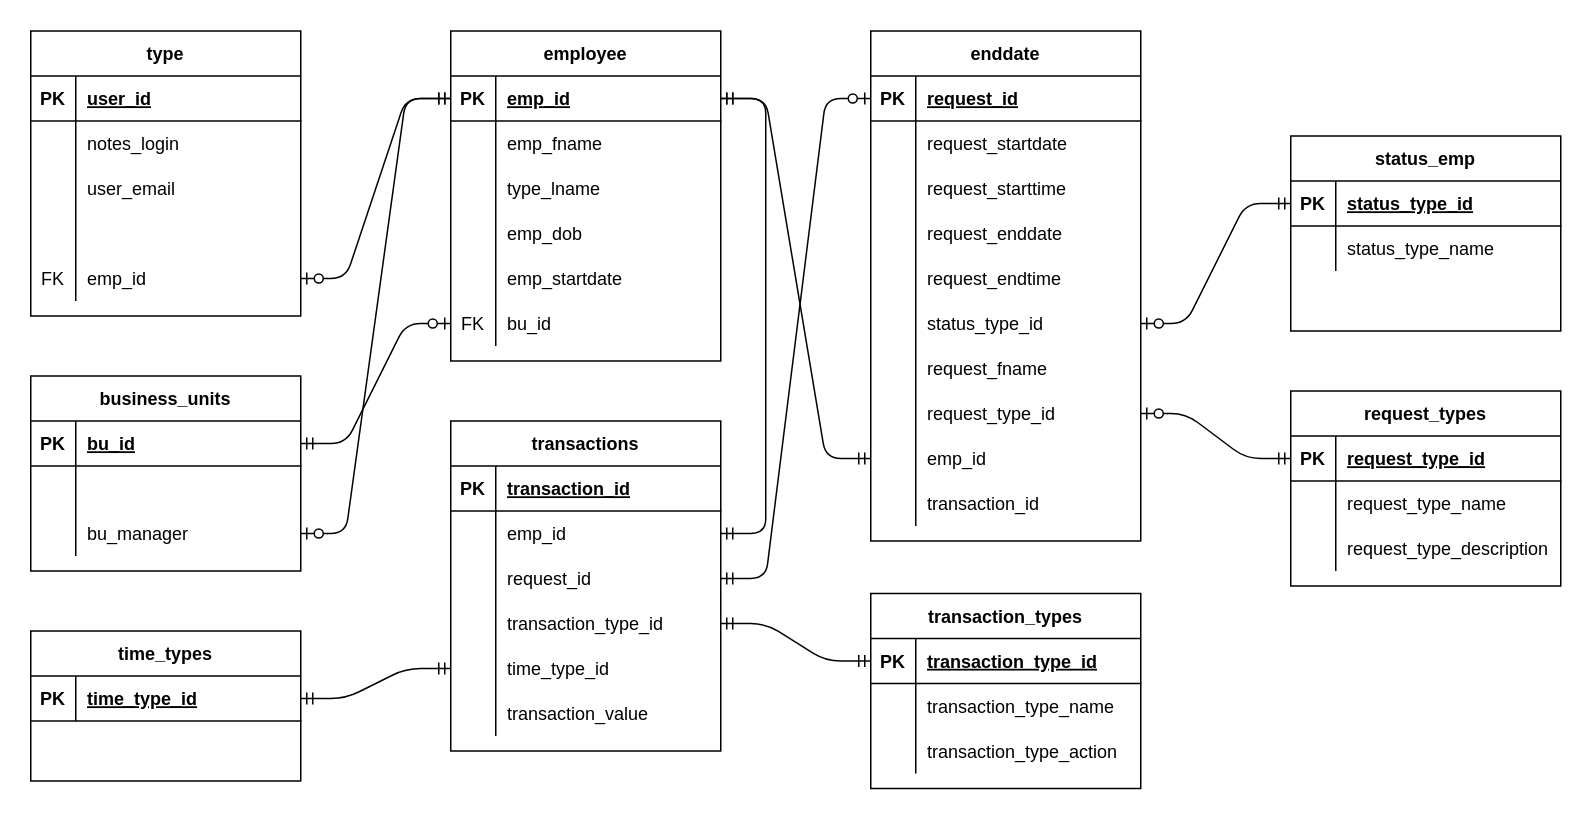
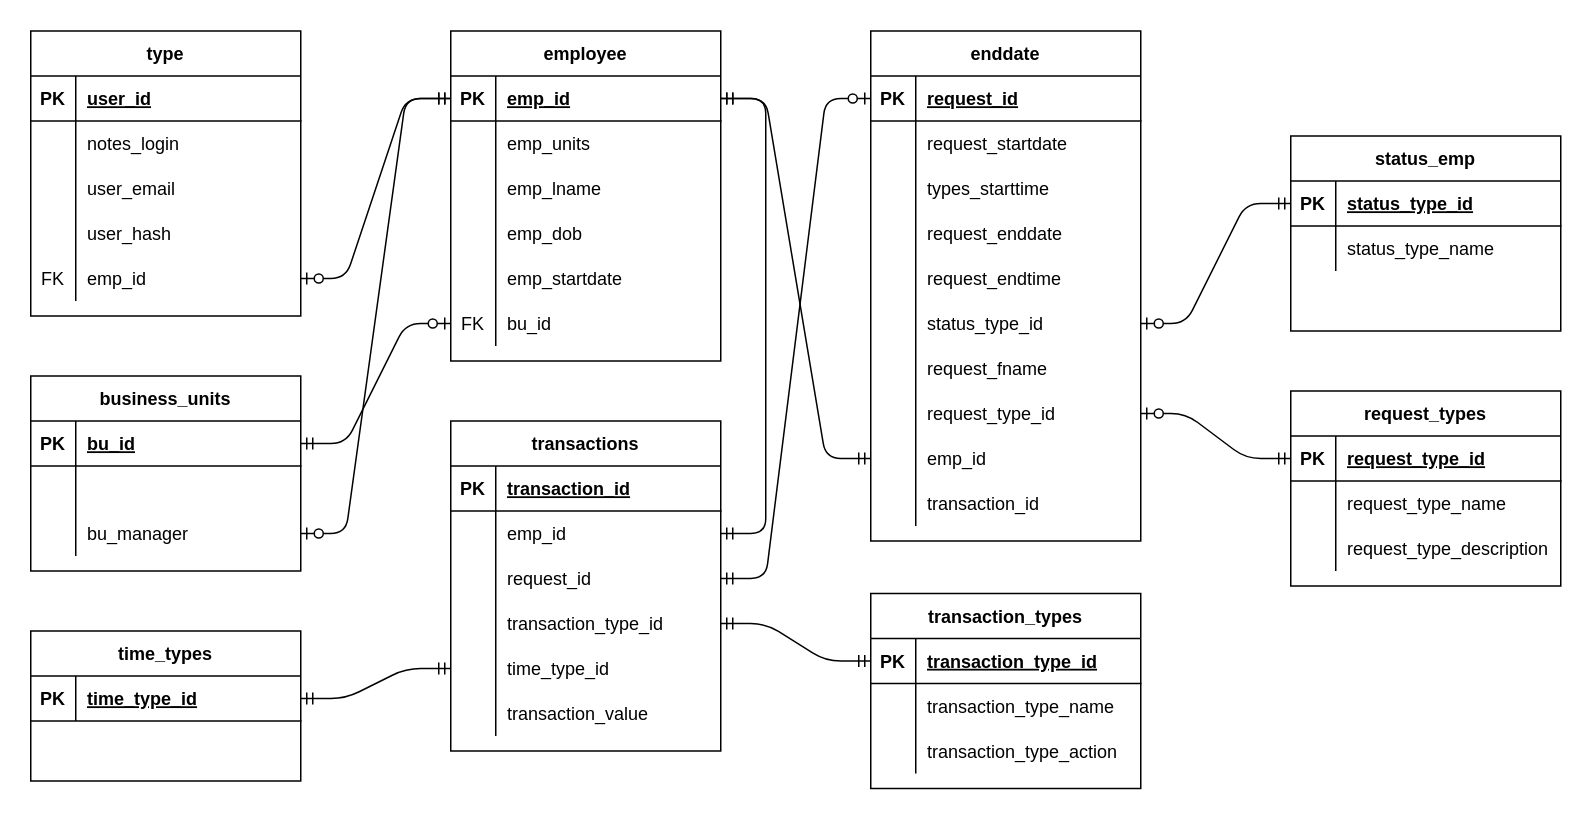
(552, 144) -> (550, 144)
(555, 189) -> (550, 189)
(1010, 189) -> (1000, 189)
none -> (188, 233)
